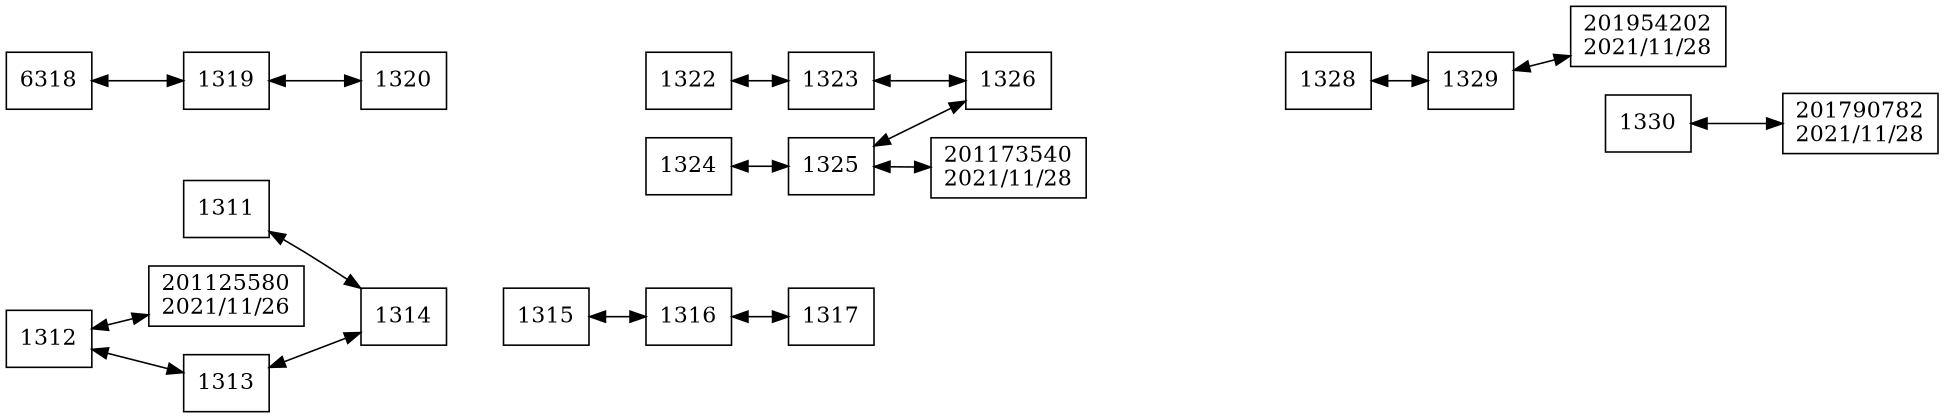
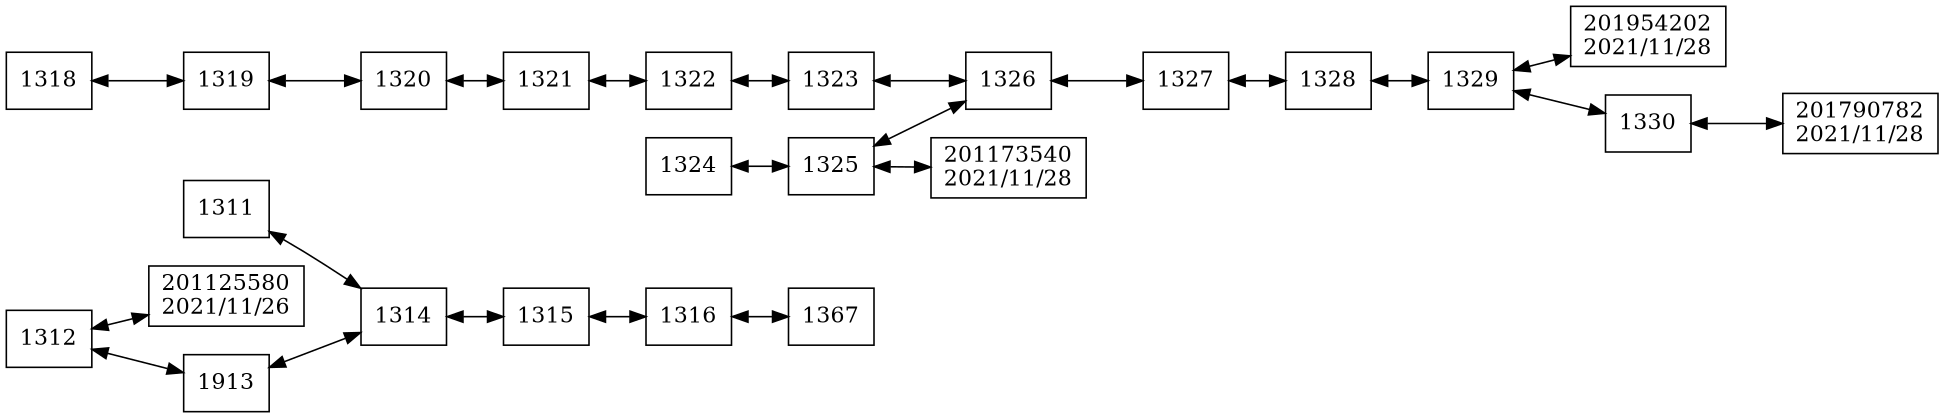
(49, 81) -> (49, 81)
none -> (546, 81)
none -> (1186, 81)
none -> (1559, 102)
none -> (475, 317)
(831, 317) -> (831, 317)
(226, 383) -> (226, 383)
